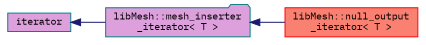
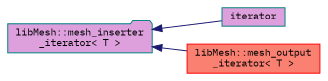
(93, 22) -> (192, 25)
(351, 22) -> (254, 59)
